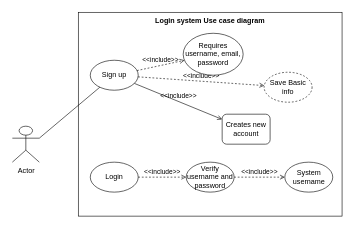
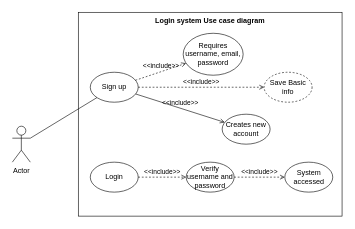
(114, 75) -> (114, 87)
(246, 129) -> (246, 129)
(26, 144) -> (21, 144)
(309, 177) -> (309, 177)
